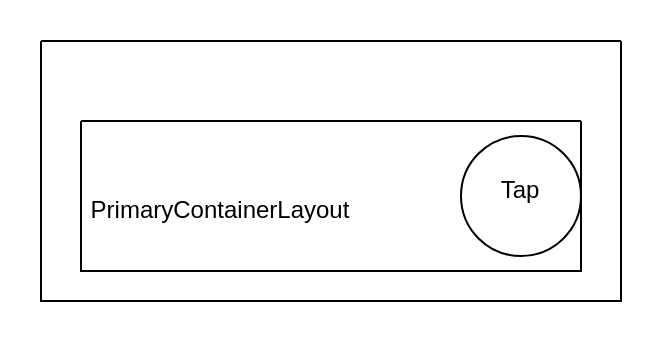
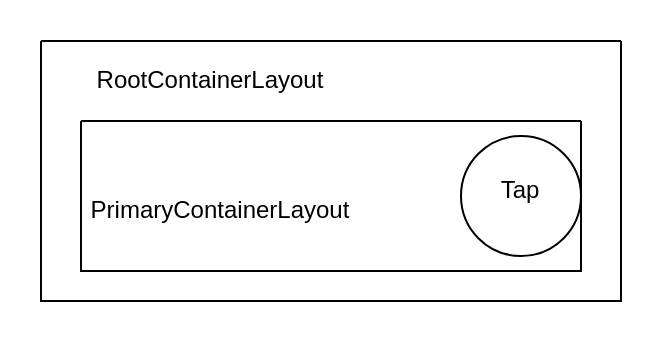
none -> (211, 81)
